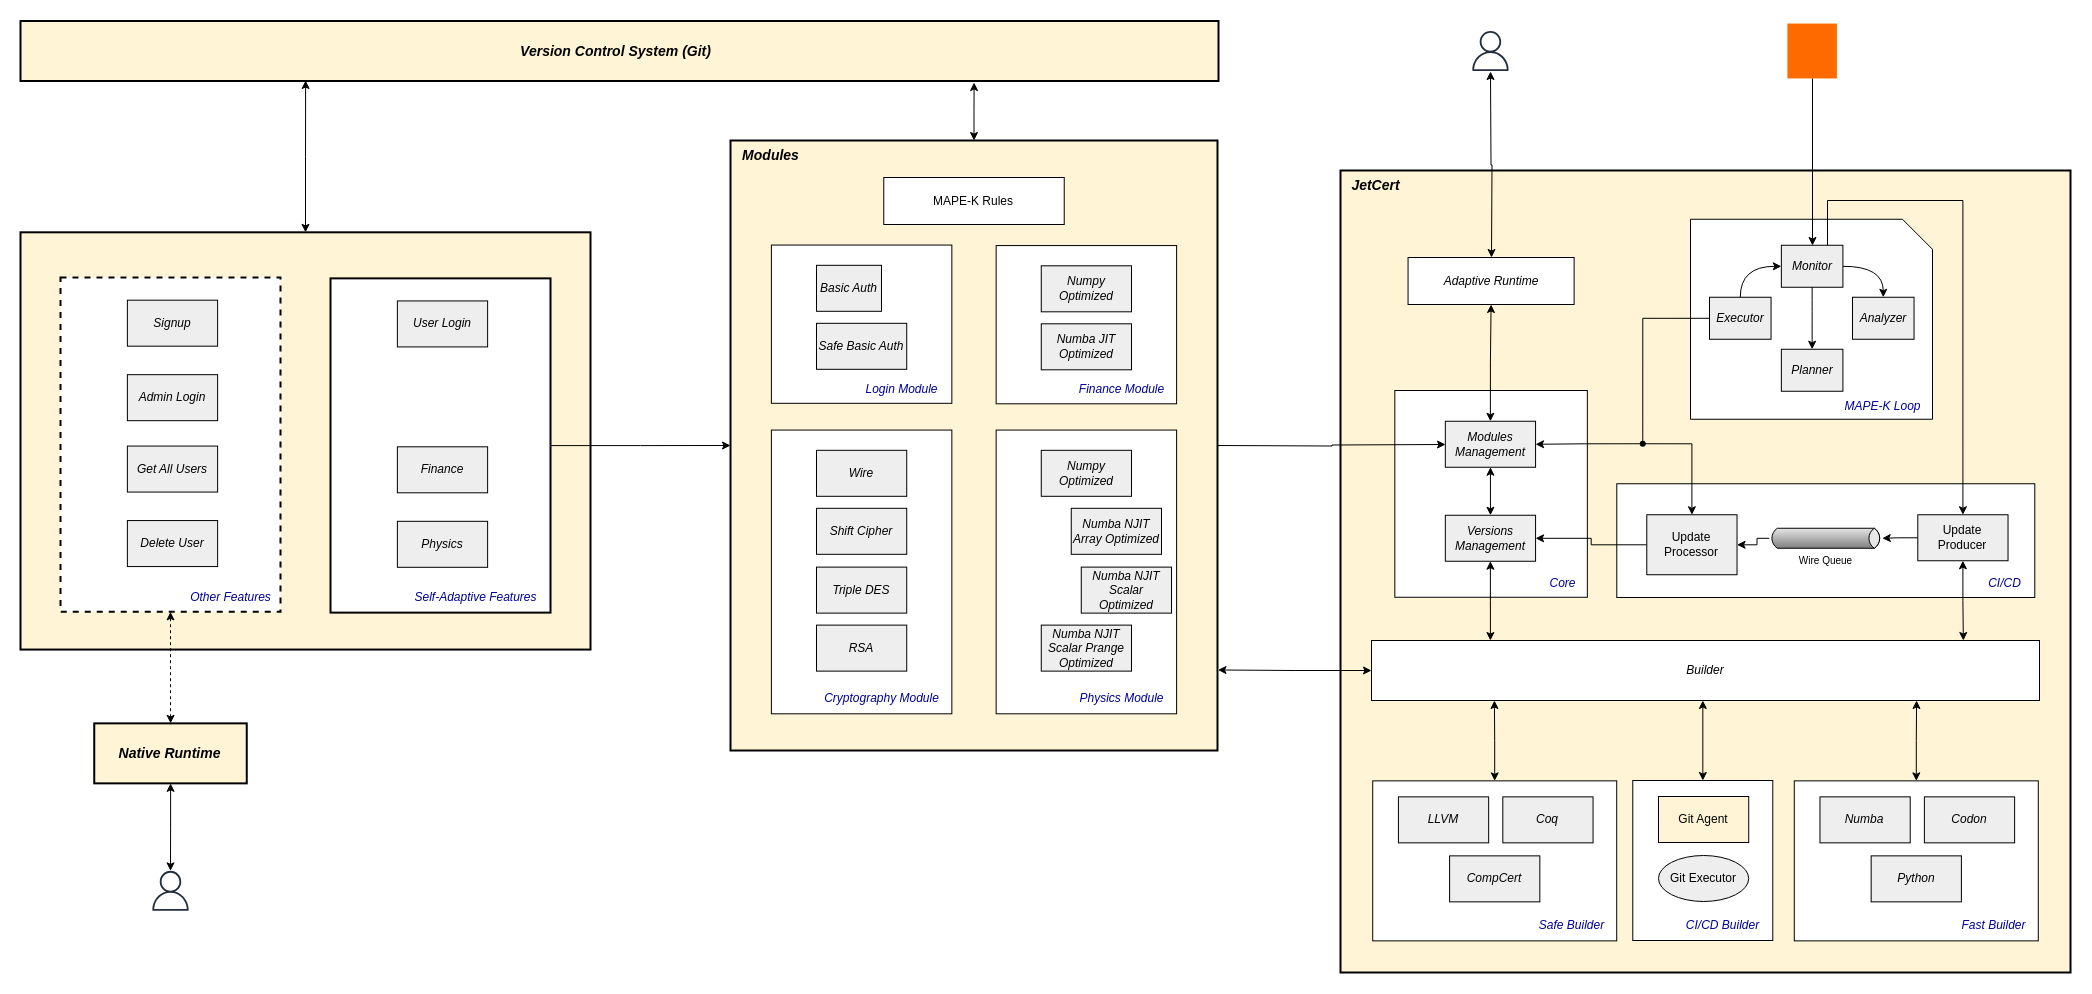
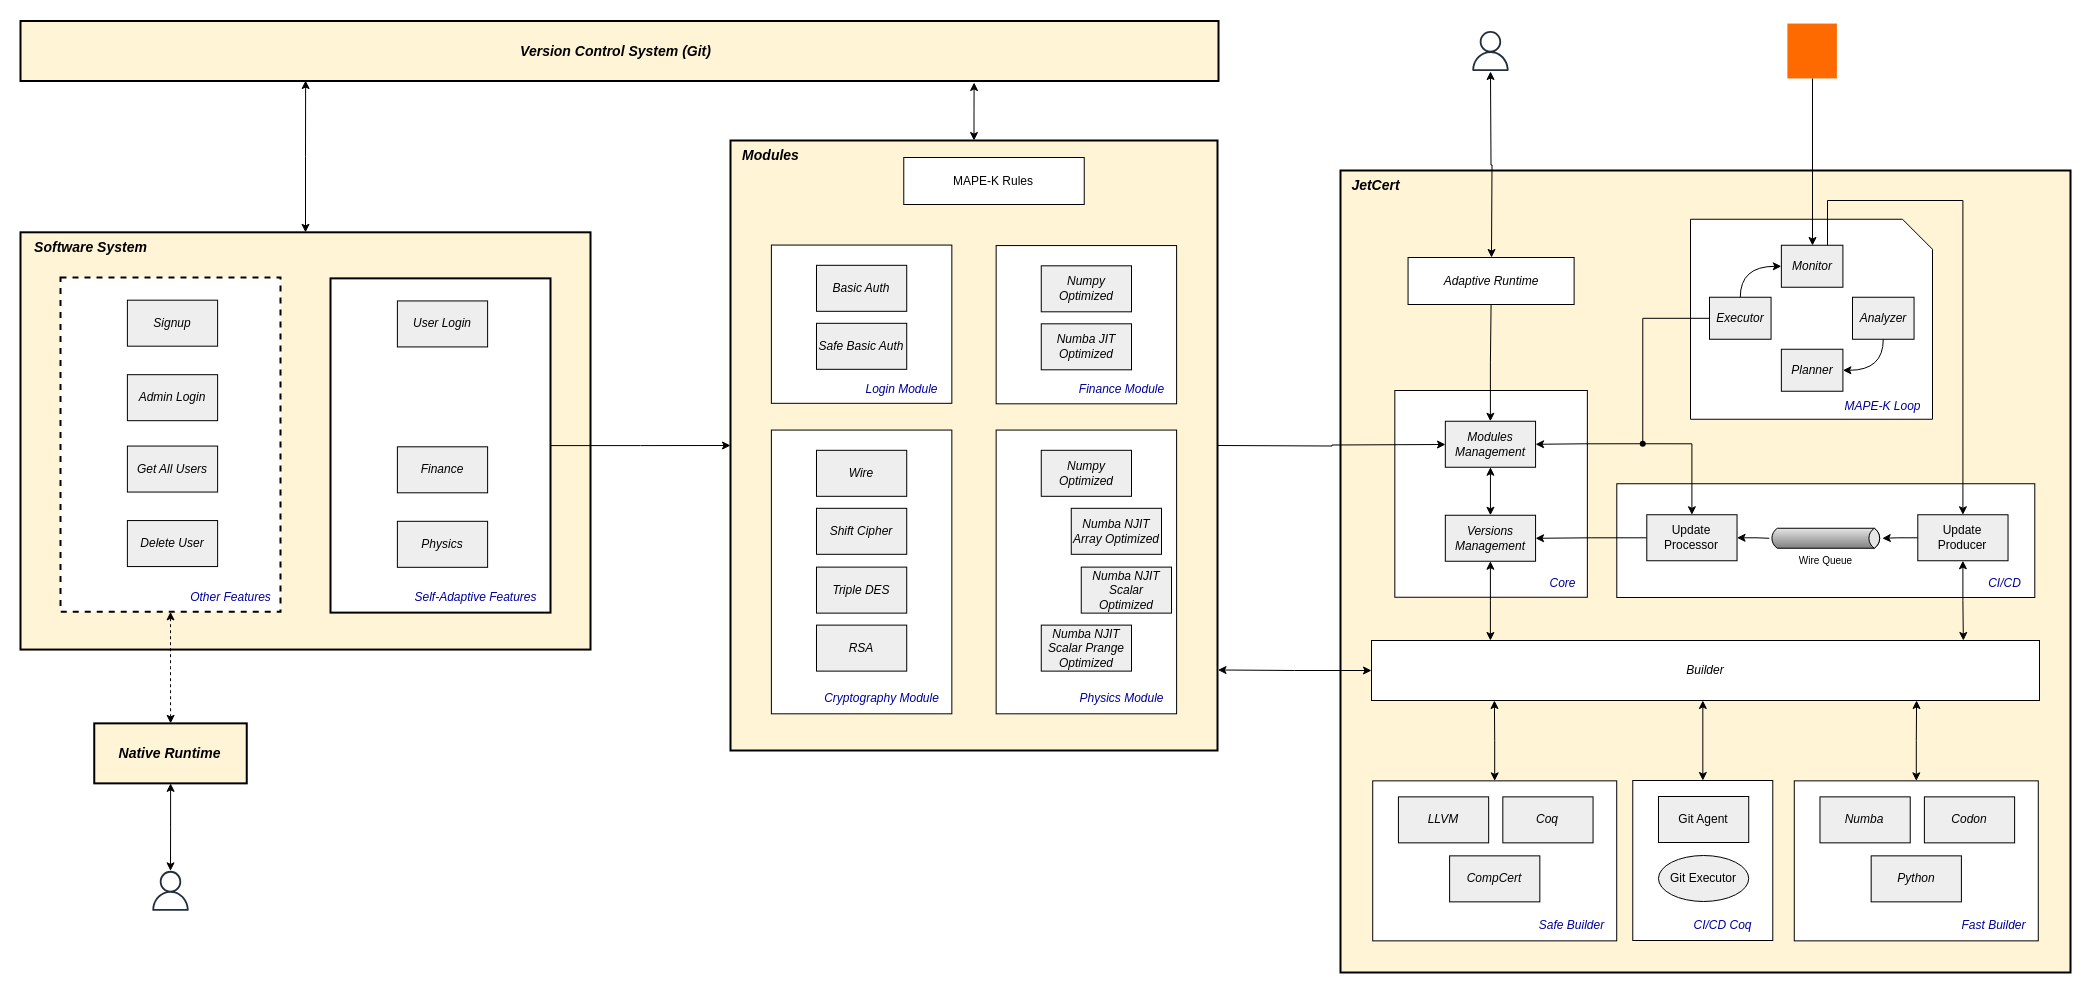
(974, 201) -> (994, 181)
none -> (91, 248)
(1869, 270) -> none
(849, 288) -> (862, 288)
(1491, 313) -> (1491, 310)
(1812, 315) -> (1874, 363)
(1692, 545) -> (1692, 538)
(1704, 820) -> (1704, 820)
(1723, 926) -> (1723, 926)
